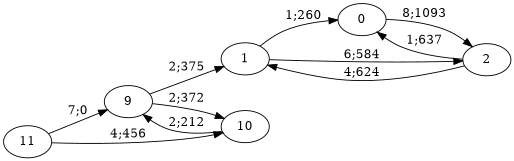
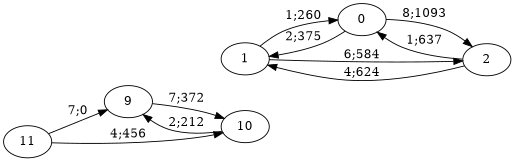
(183, 82) -> (313, 47)
(187, 99) -> (187, 99)
